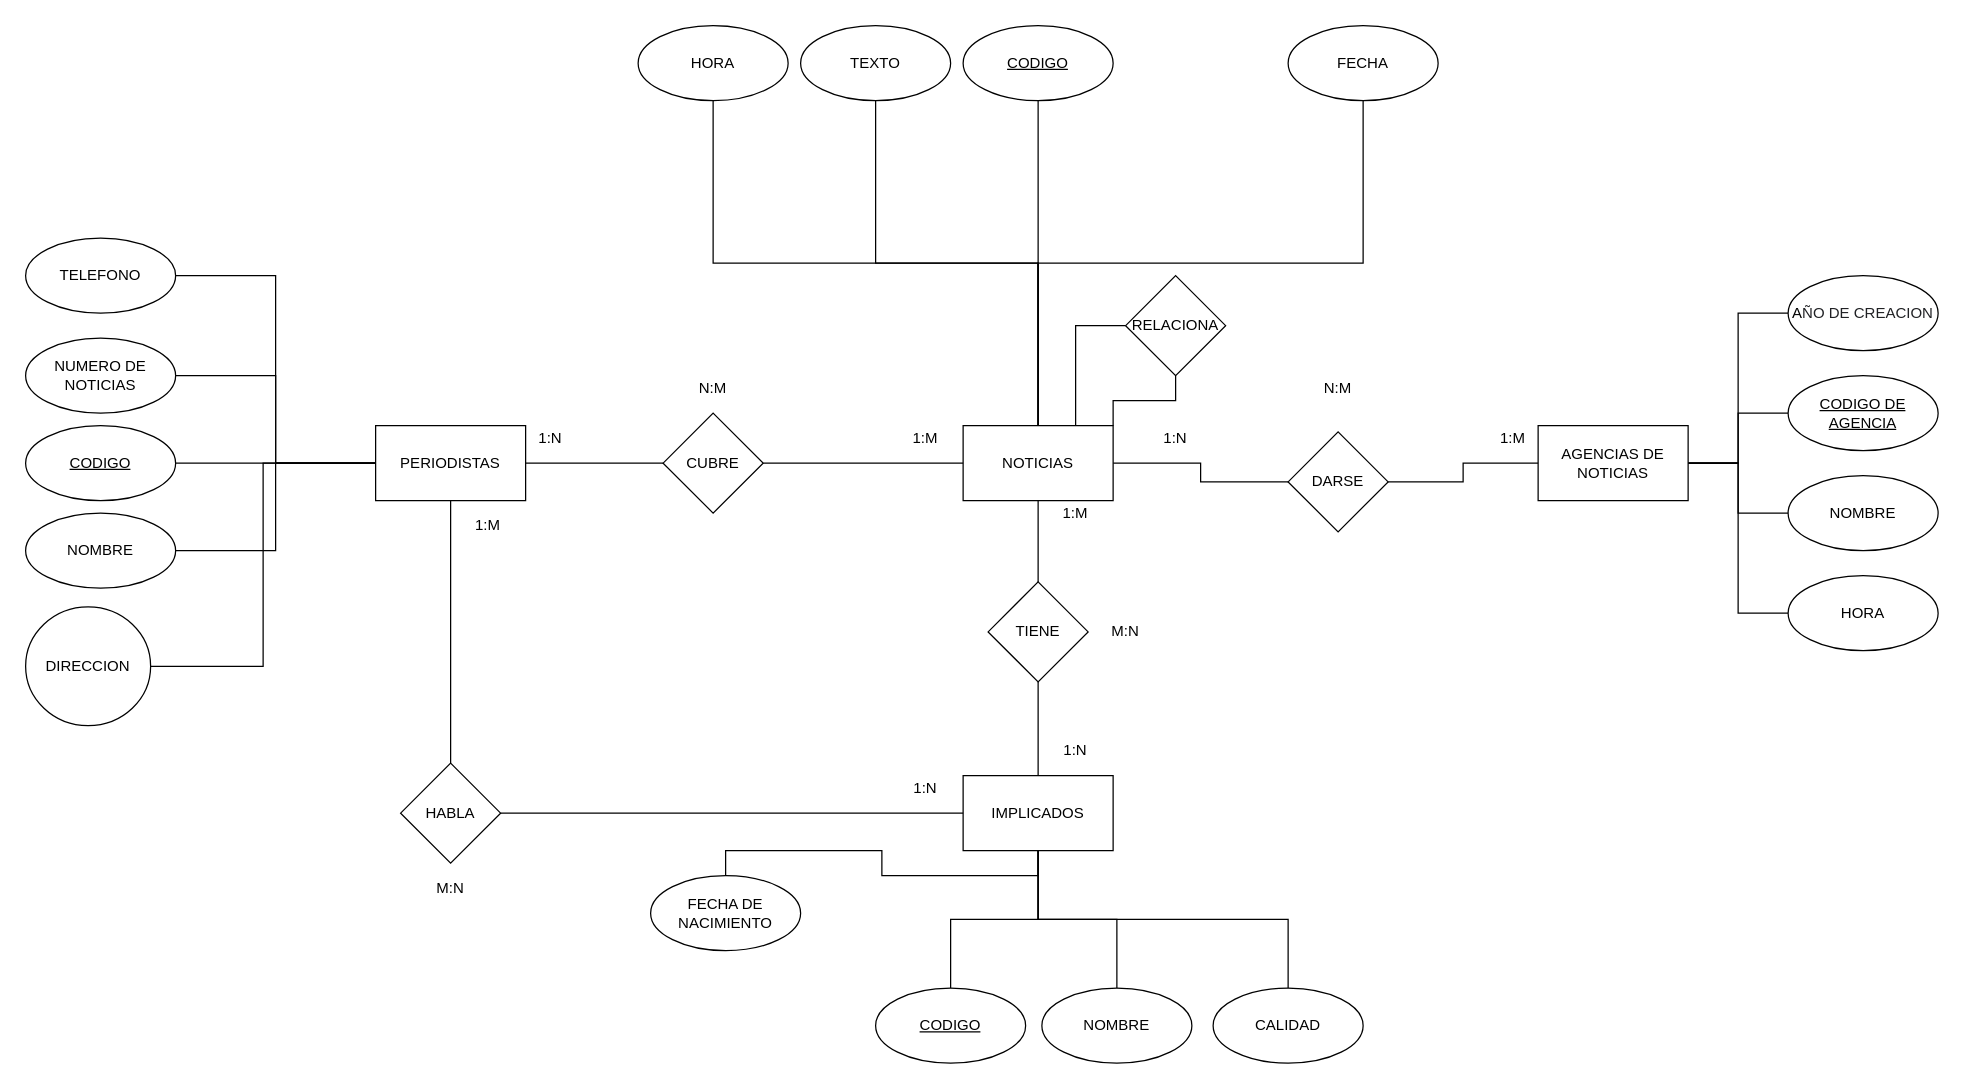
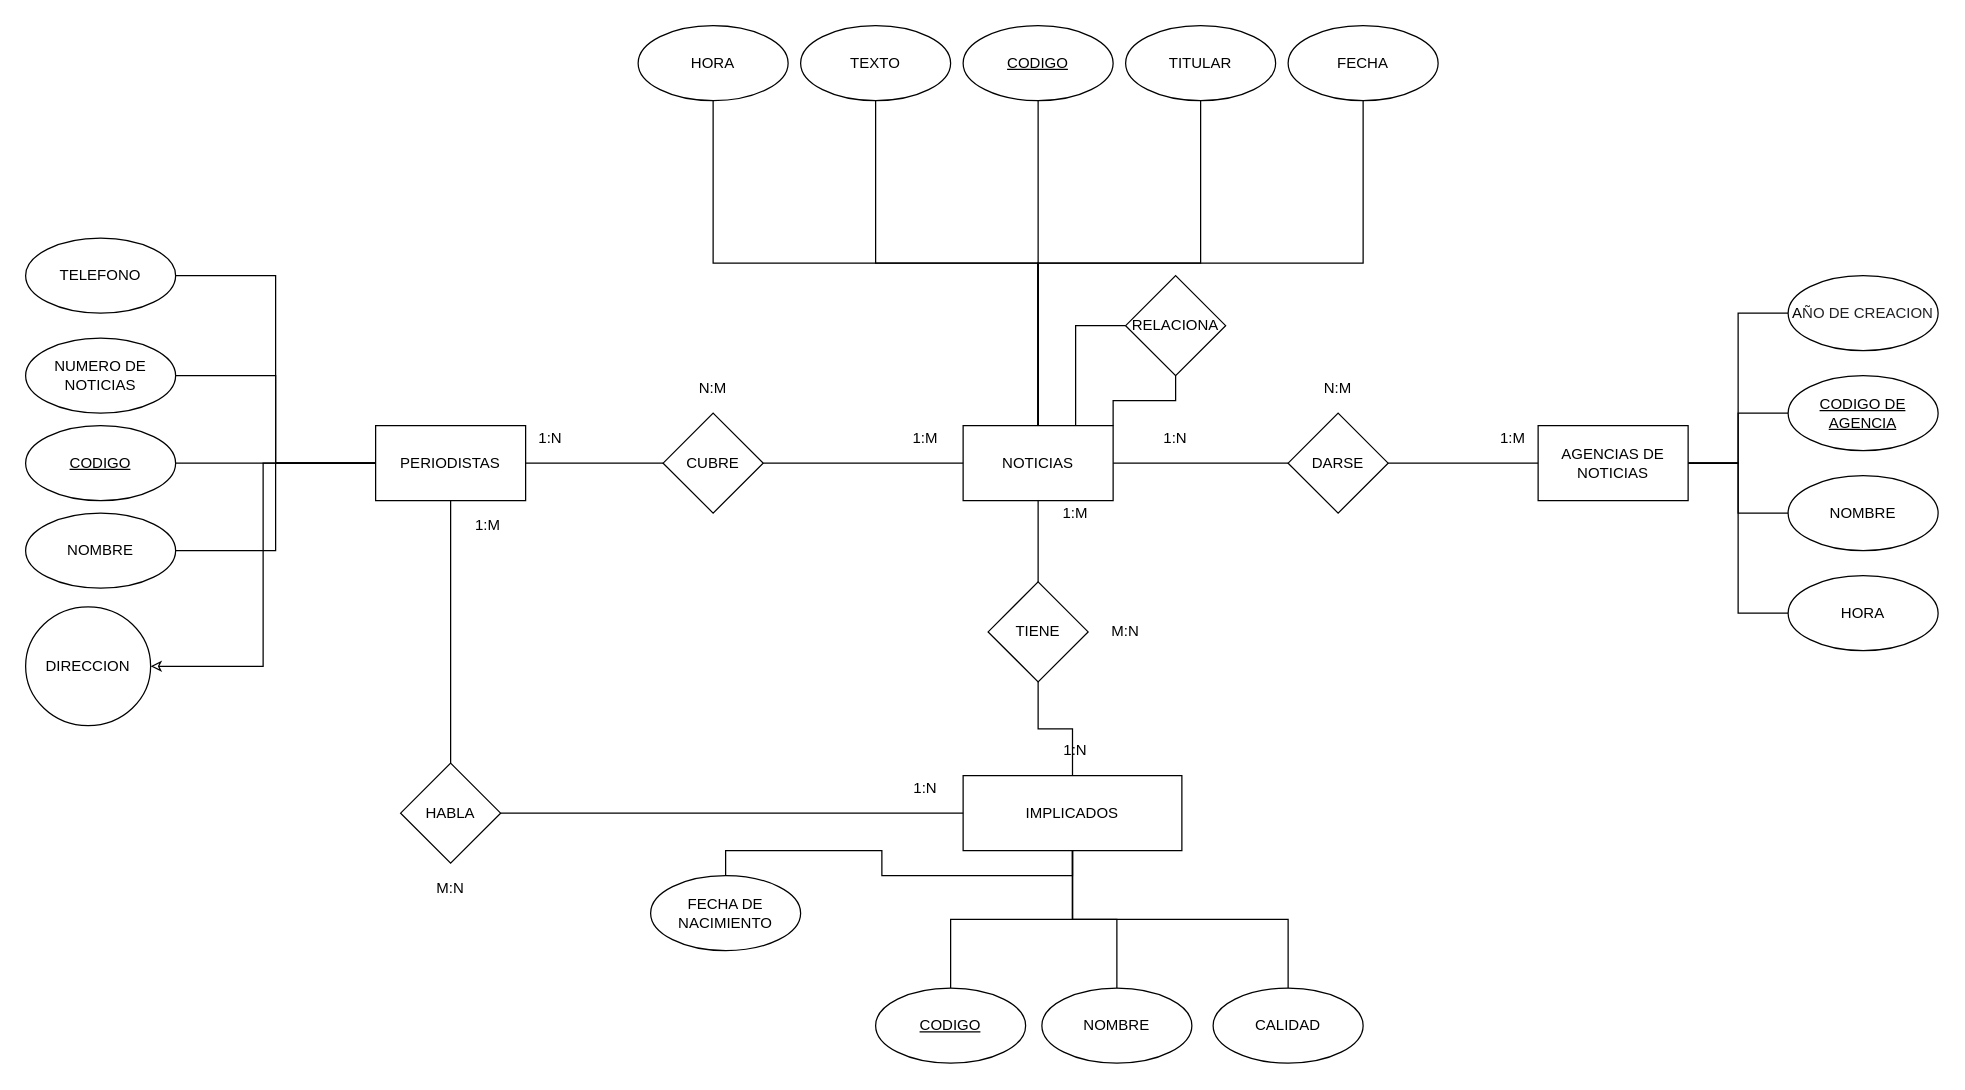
none -> (1201, 63)
none -> (1201, 181)
(1338, 482) -> (1338, 463)
(156, 666) -> (160, 666)
(1038, 813) -> (1073, 813)
